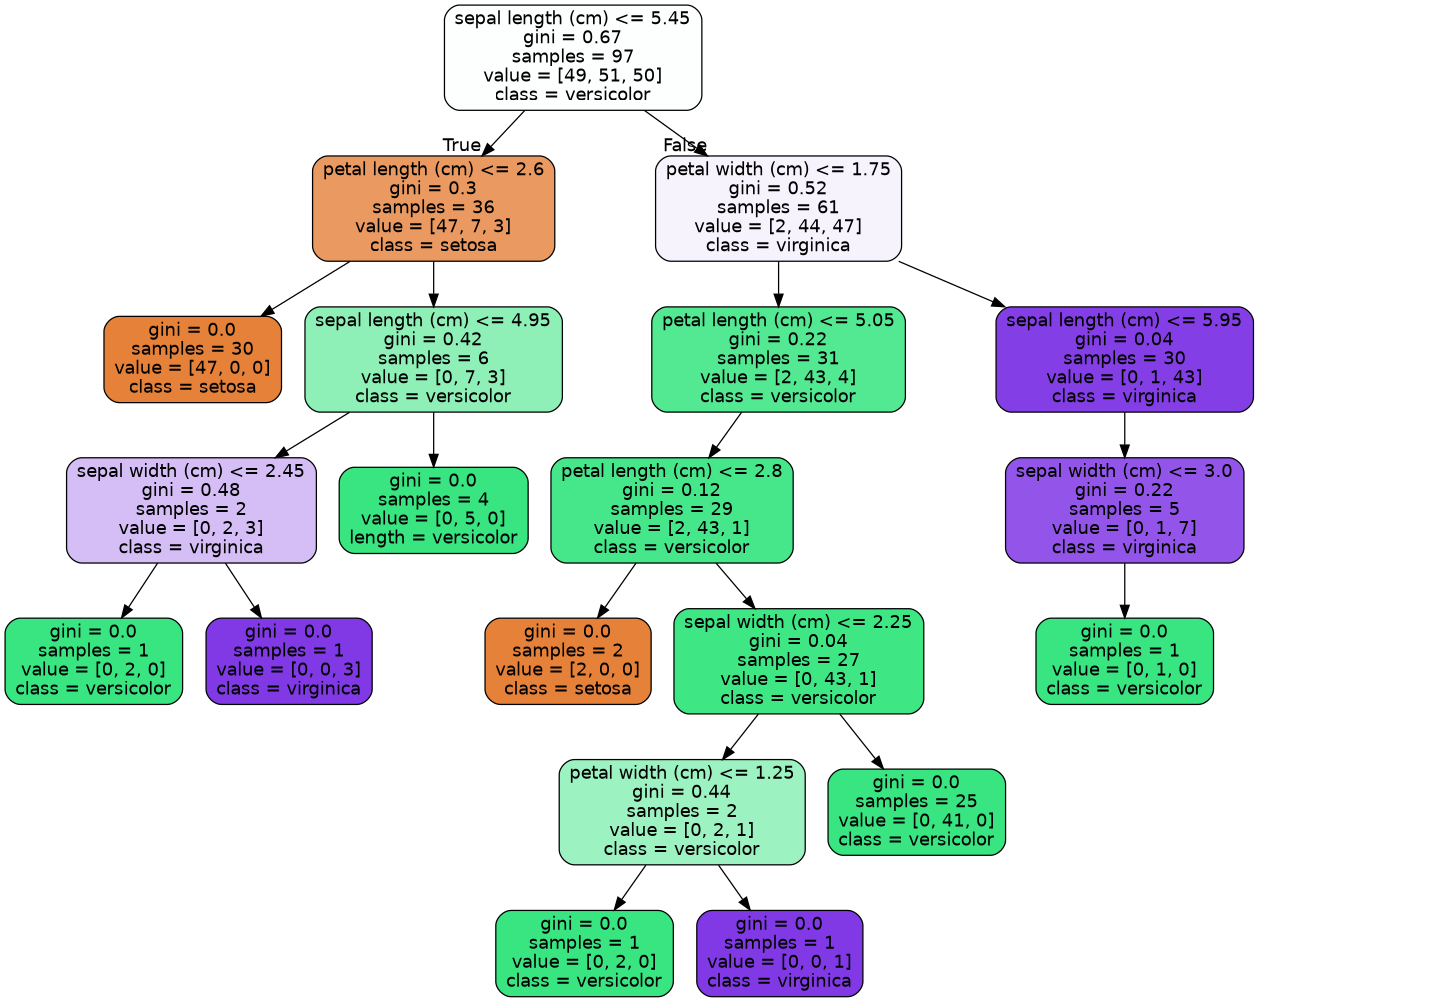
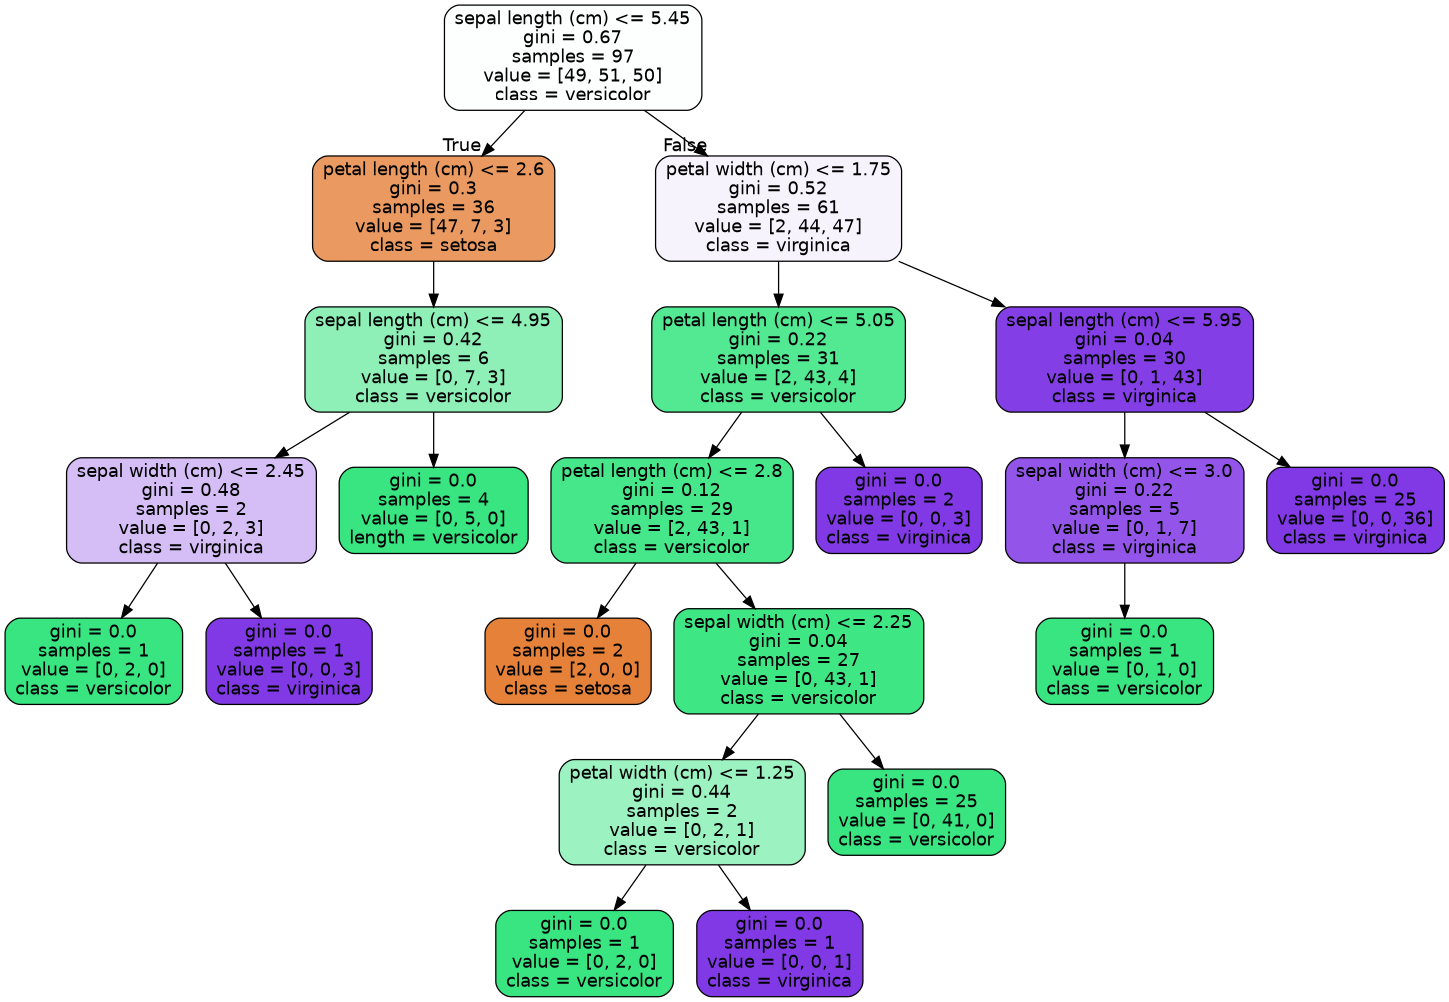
(193, 359) -> none
none -> (899, 510)
none -> (1356, 510)
